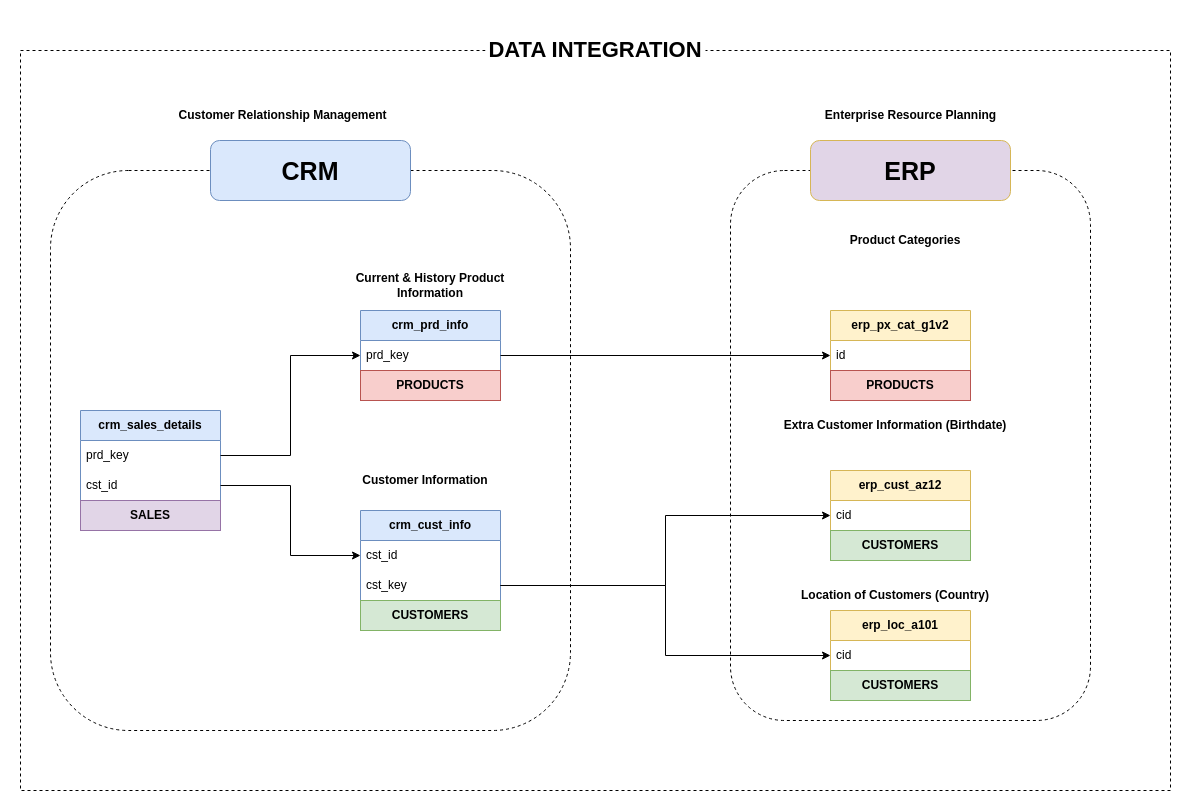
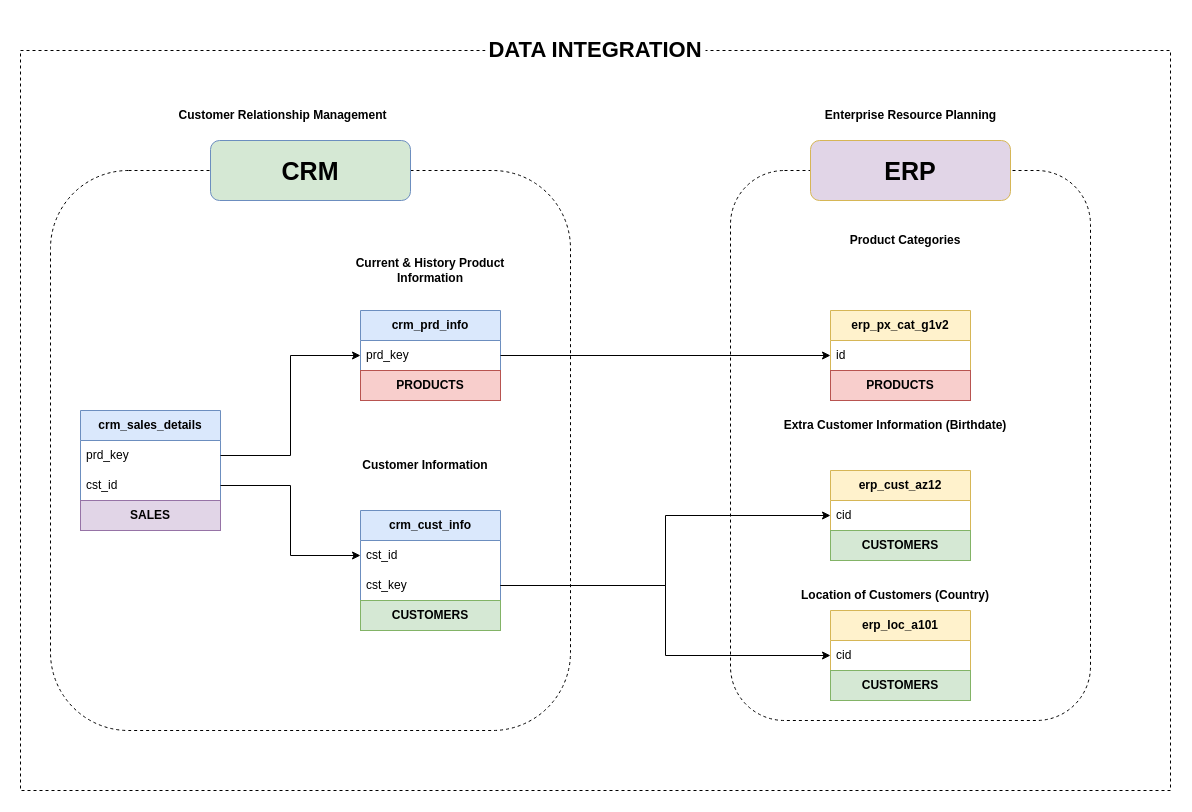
(311, 171) -> (311, 171)
(431, 286) -> (431, 271)
(426, 481) -> (426, 466)
